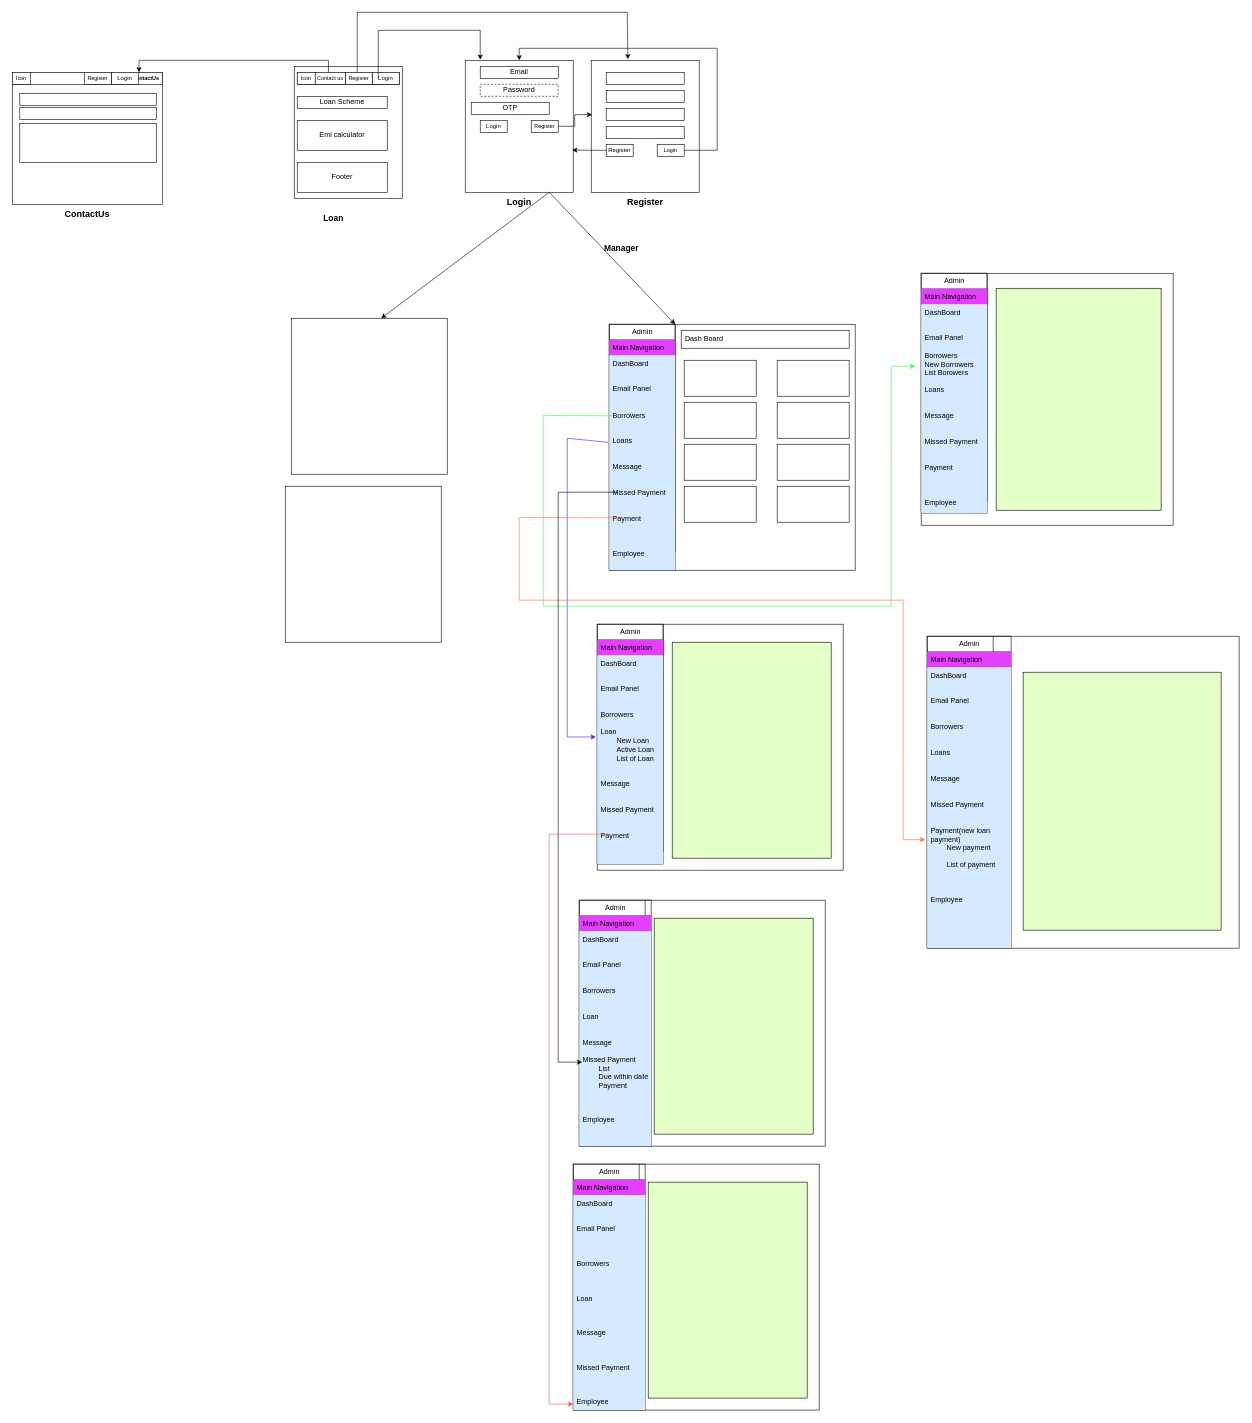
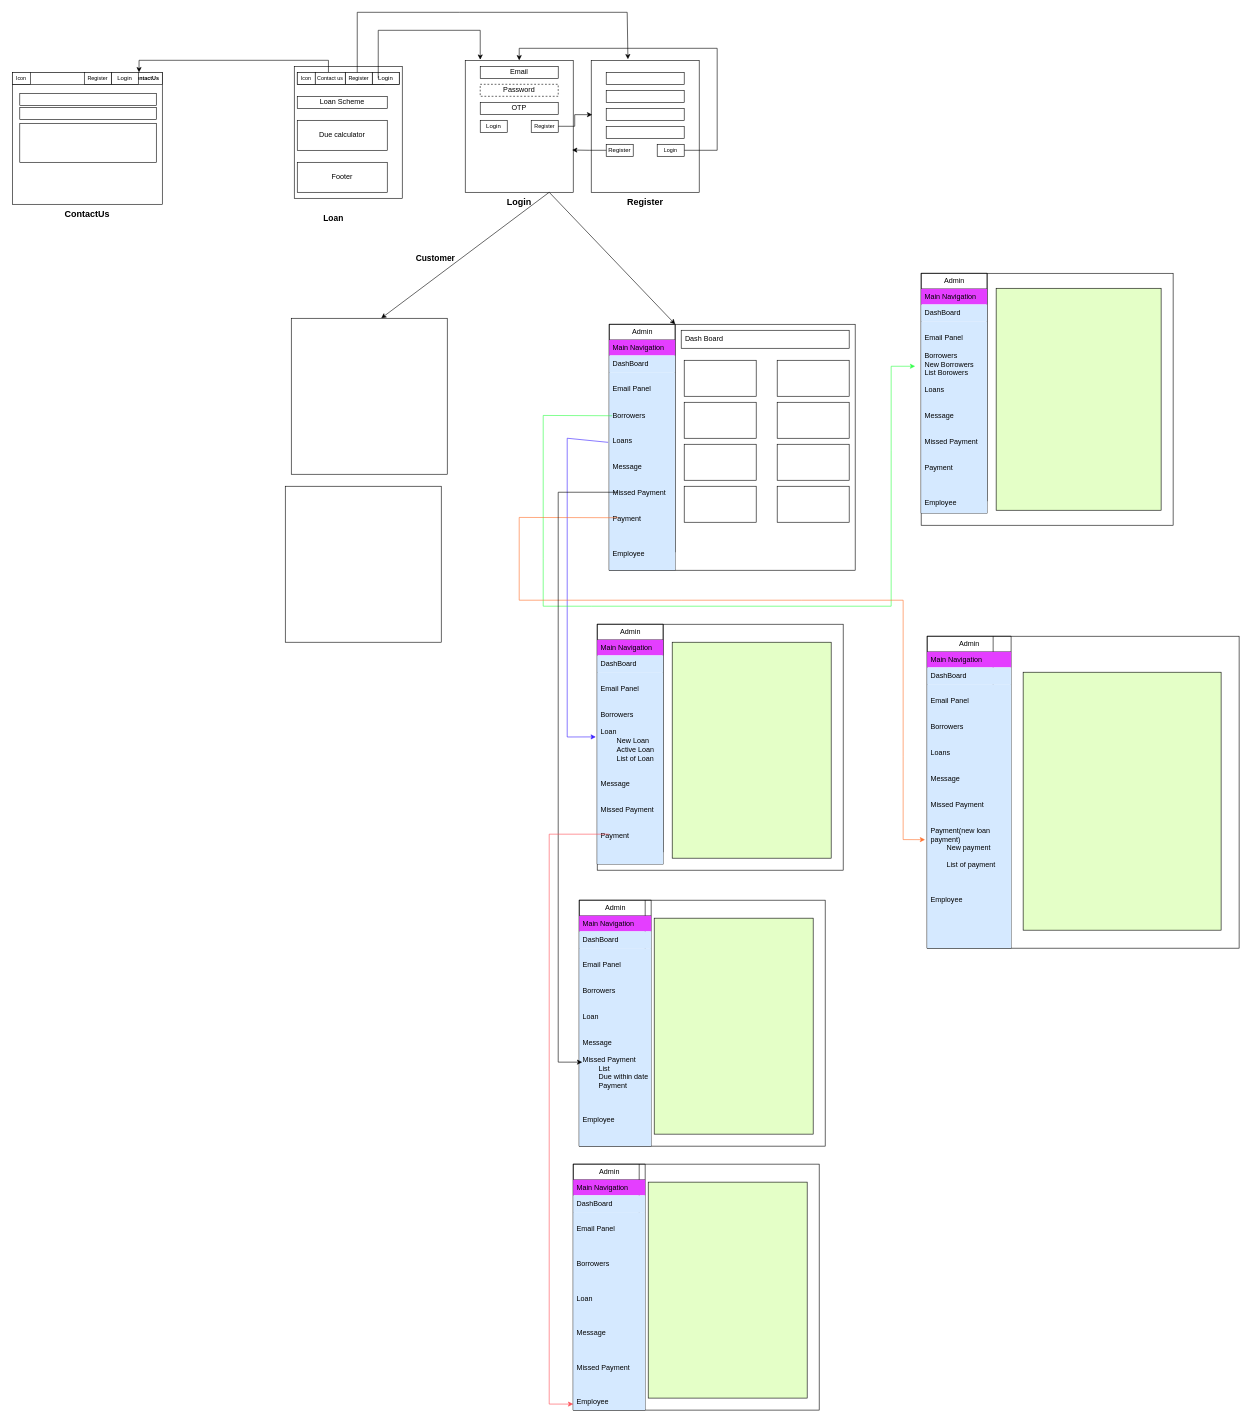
(510, 108) -> (519, 108)
(342, 135) -> (342, 135)
(621, 248) -> none
none -> (435, 258)
